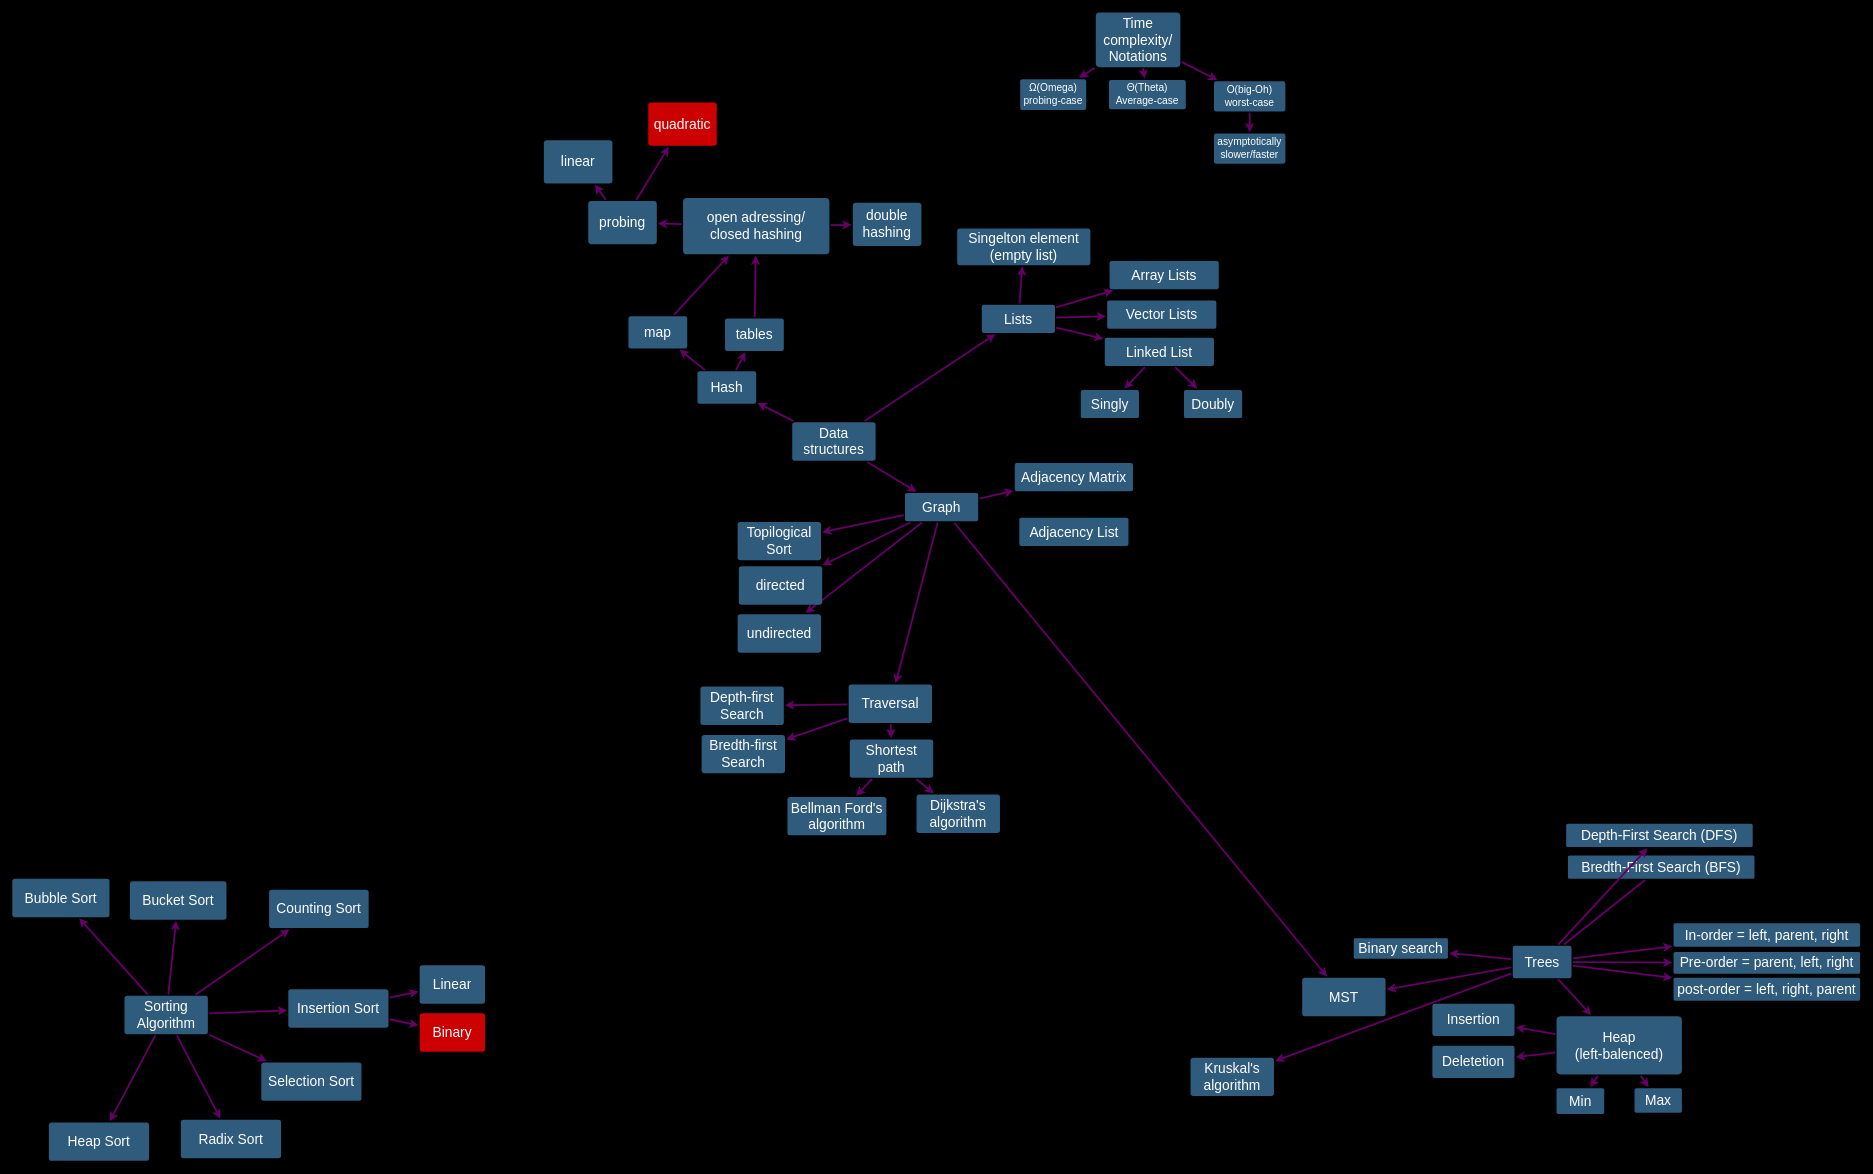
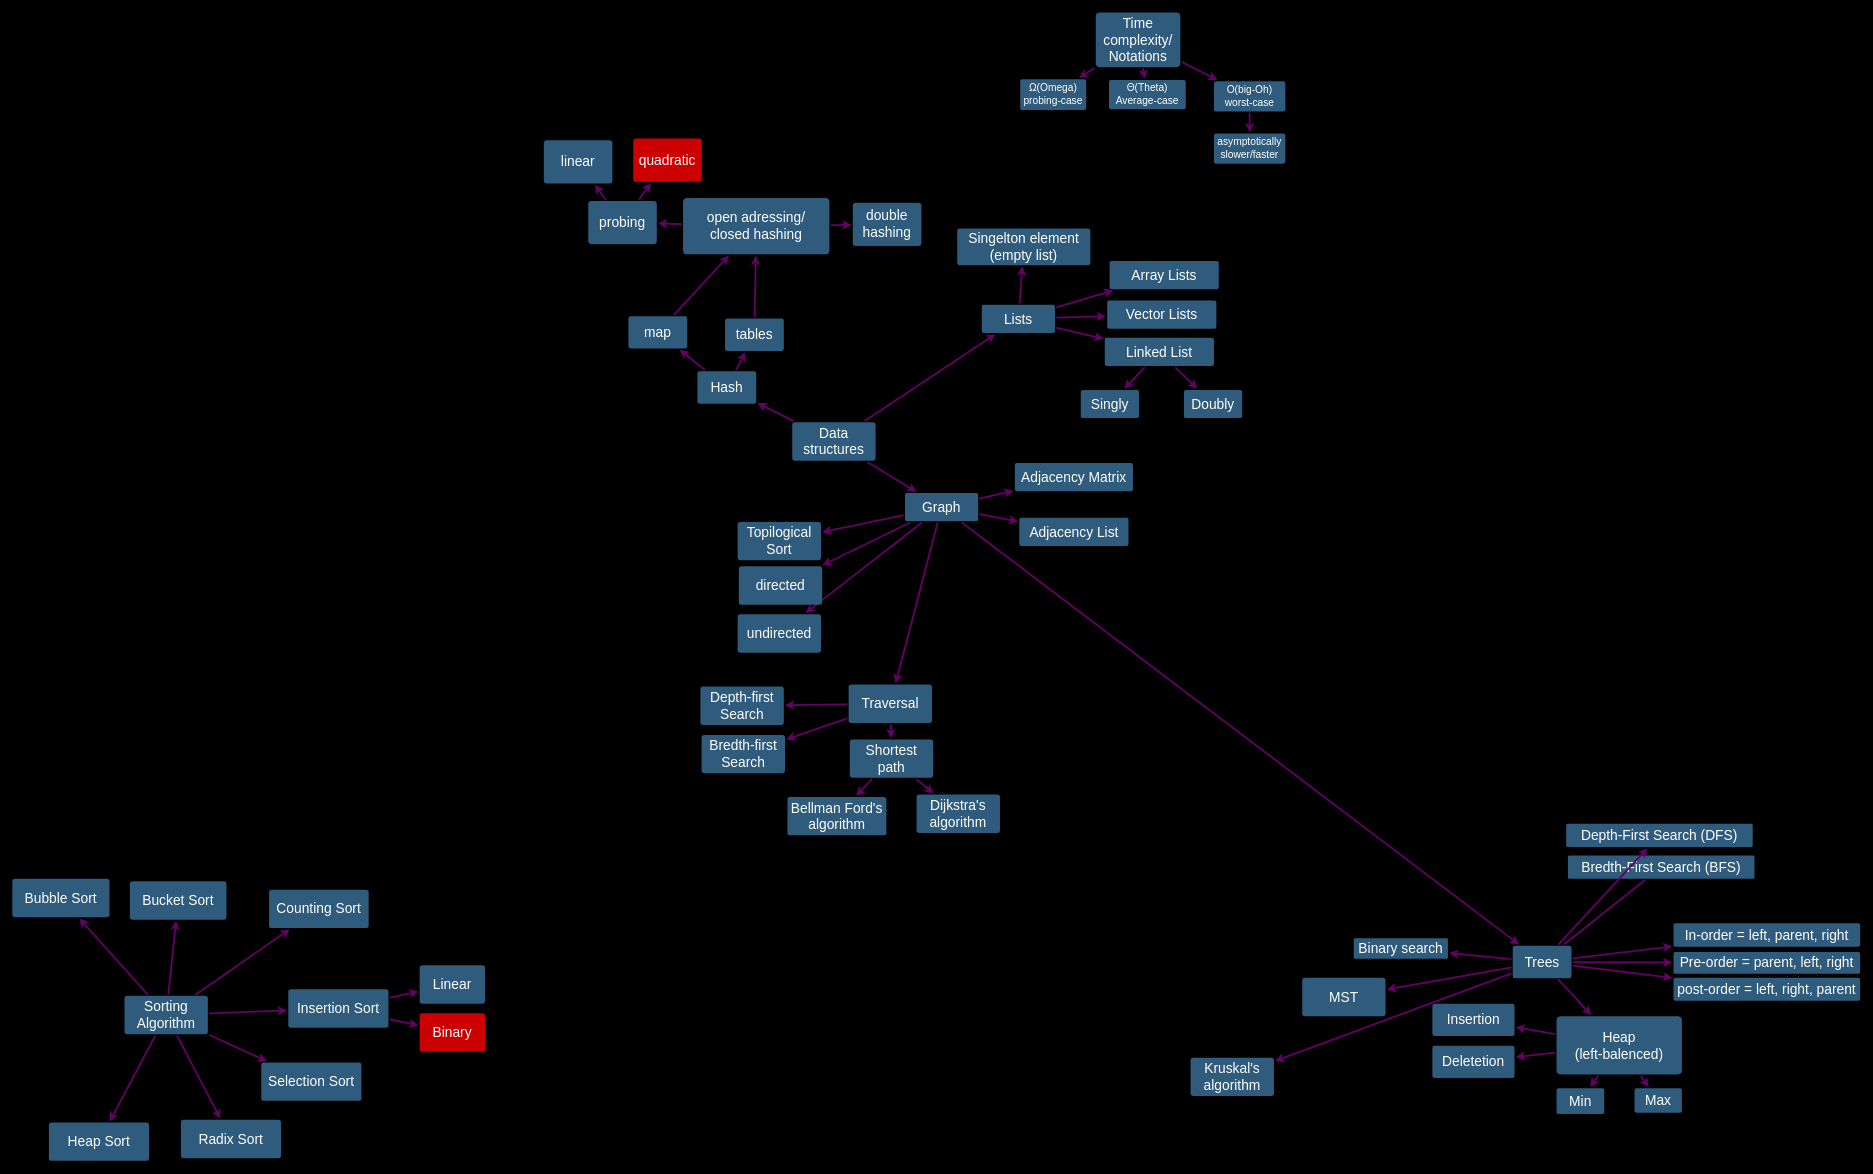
(683, 124) -> (668, 160)
none -> (995, 517)
(1139, 747) -> (1238, 731)
